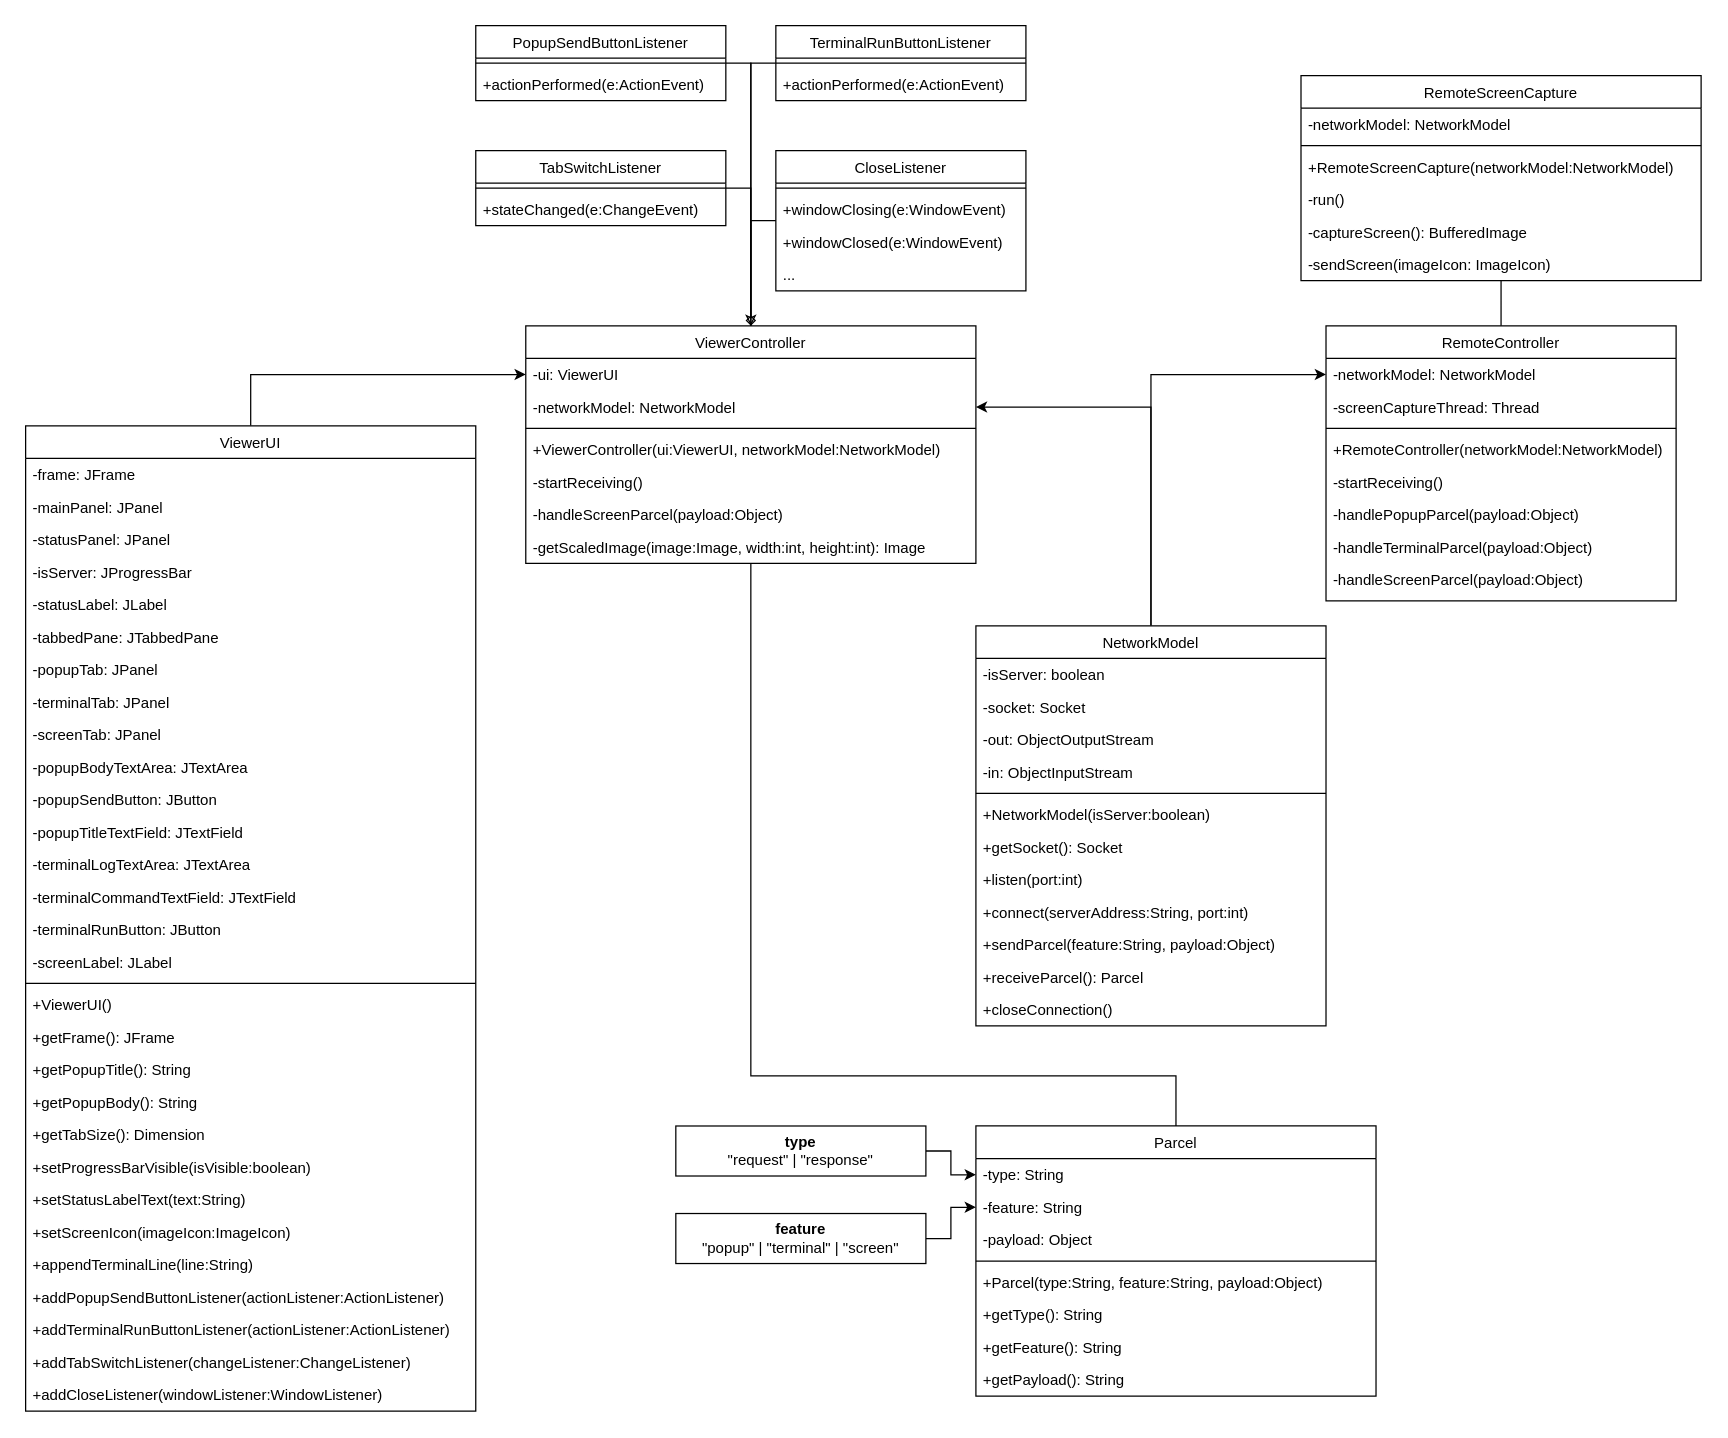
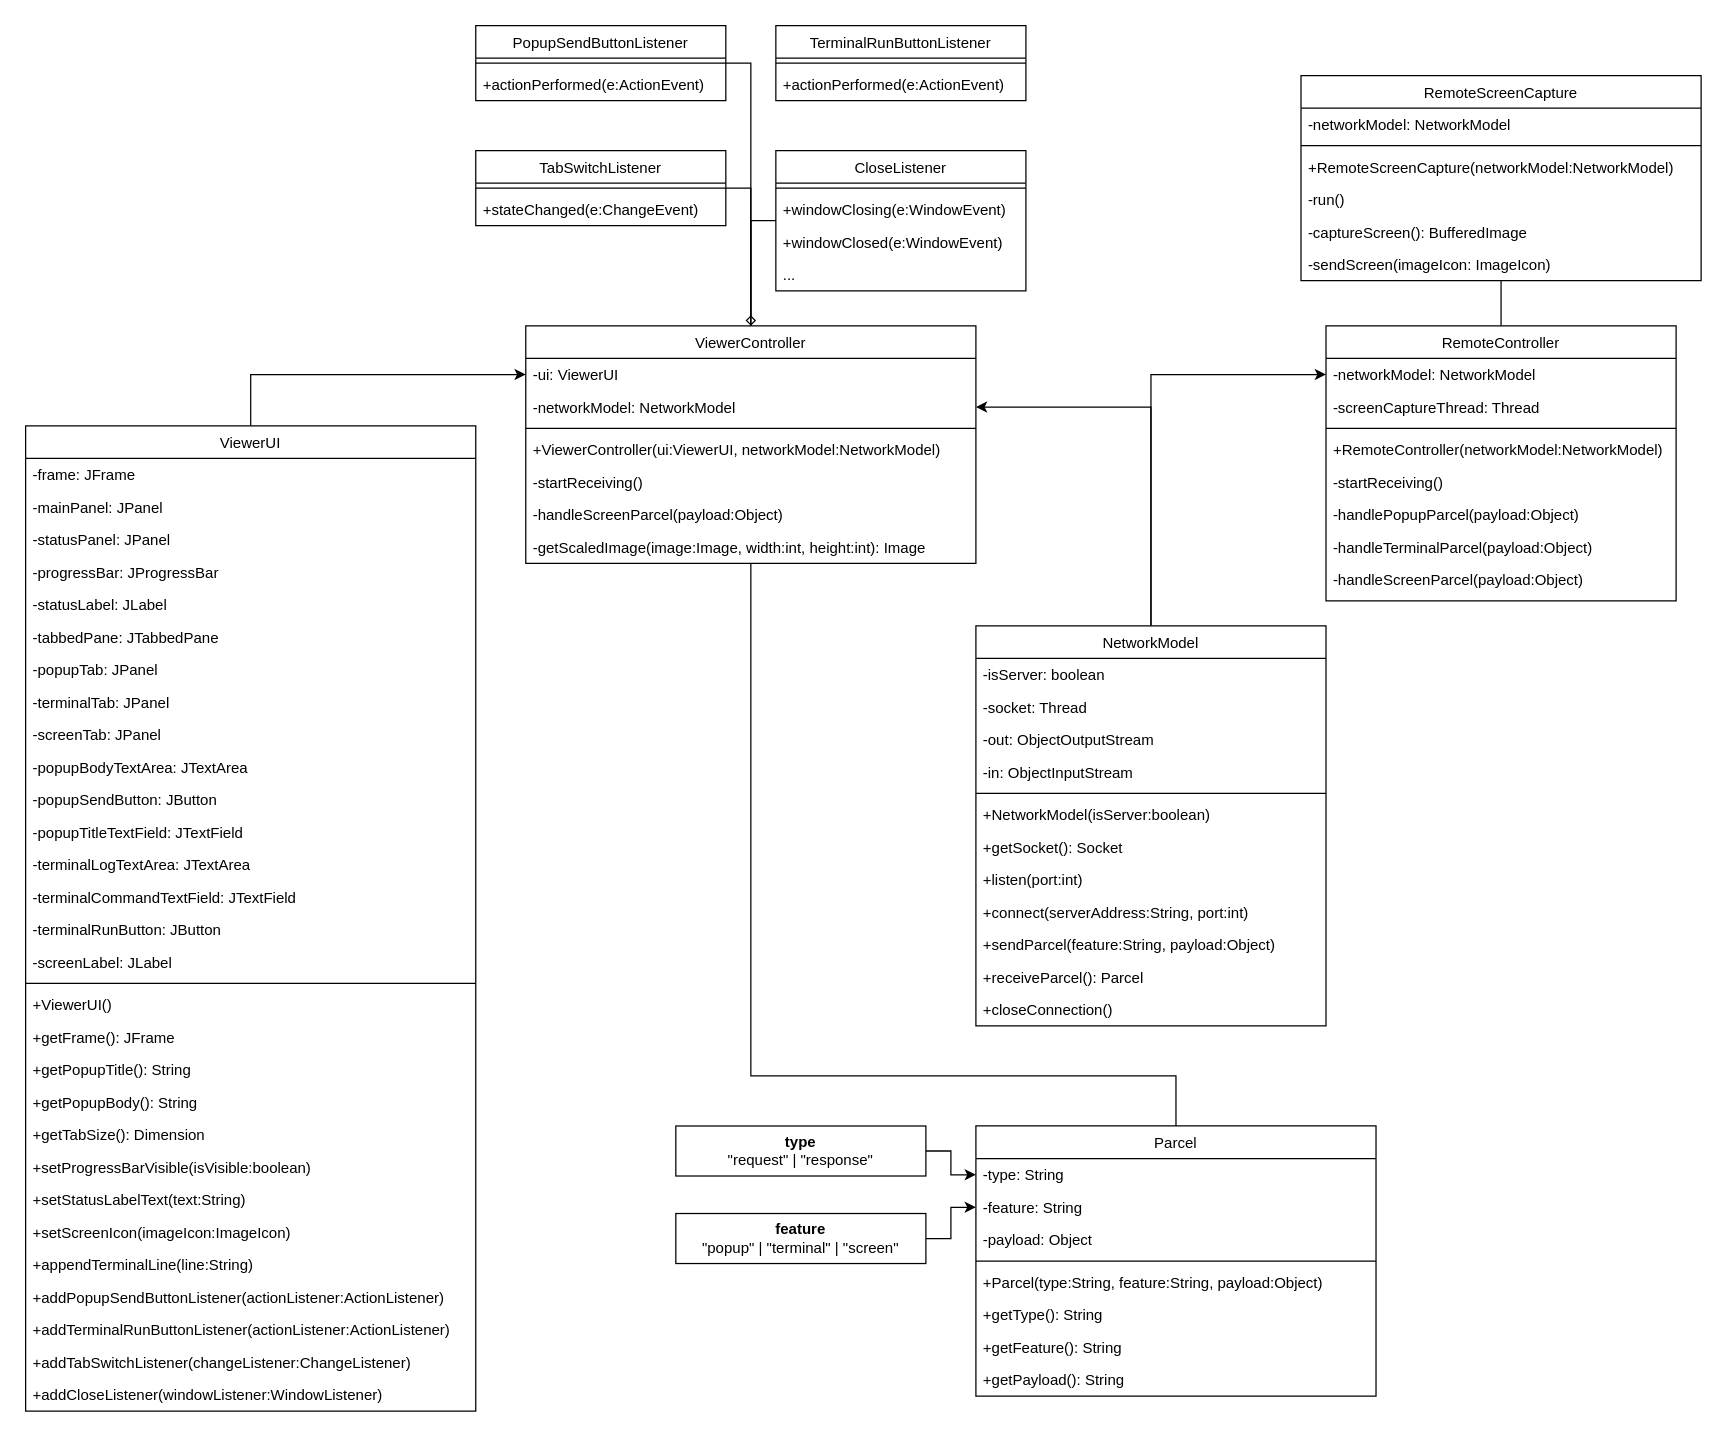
(748, 63) -> (748, 63)
(763, 63) -> none
(123, 573) -> (138, 573)
(1042, 708) -> (1042, 708)
